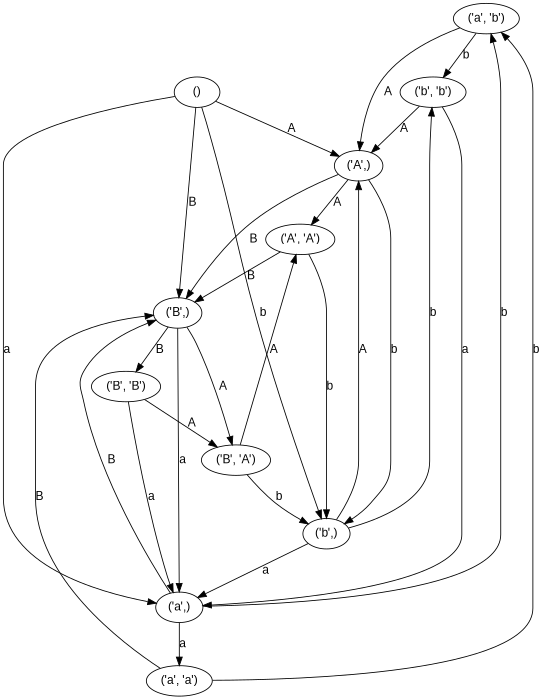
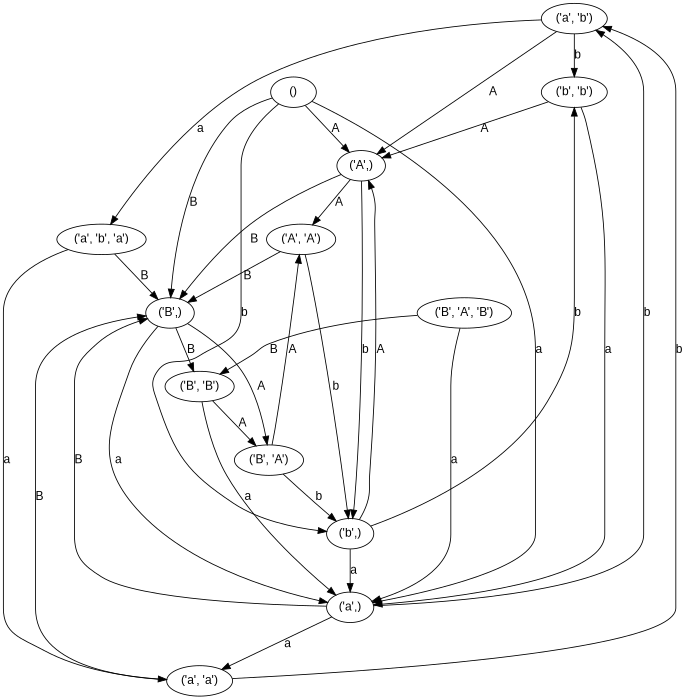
none -> (102, 239)
none -> (464, 313)
